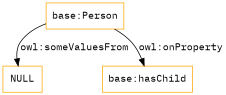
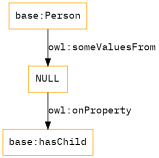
(131, 42) -> (48, 107)
